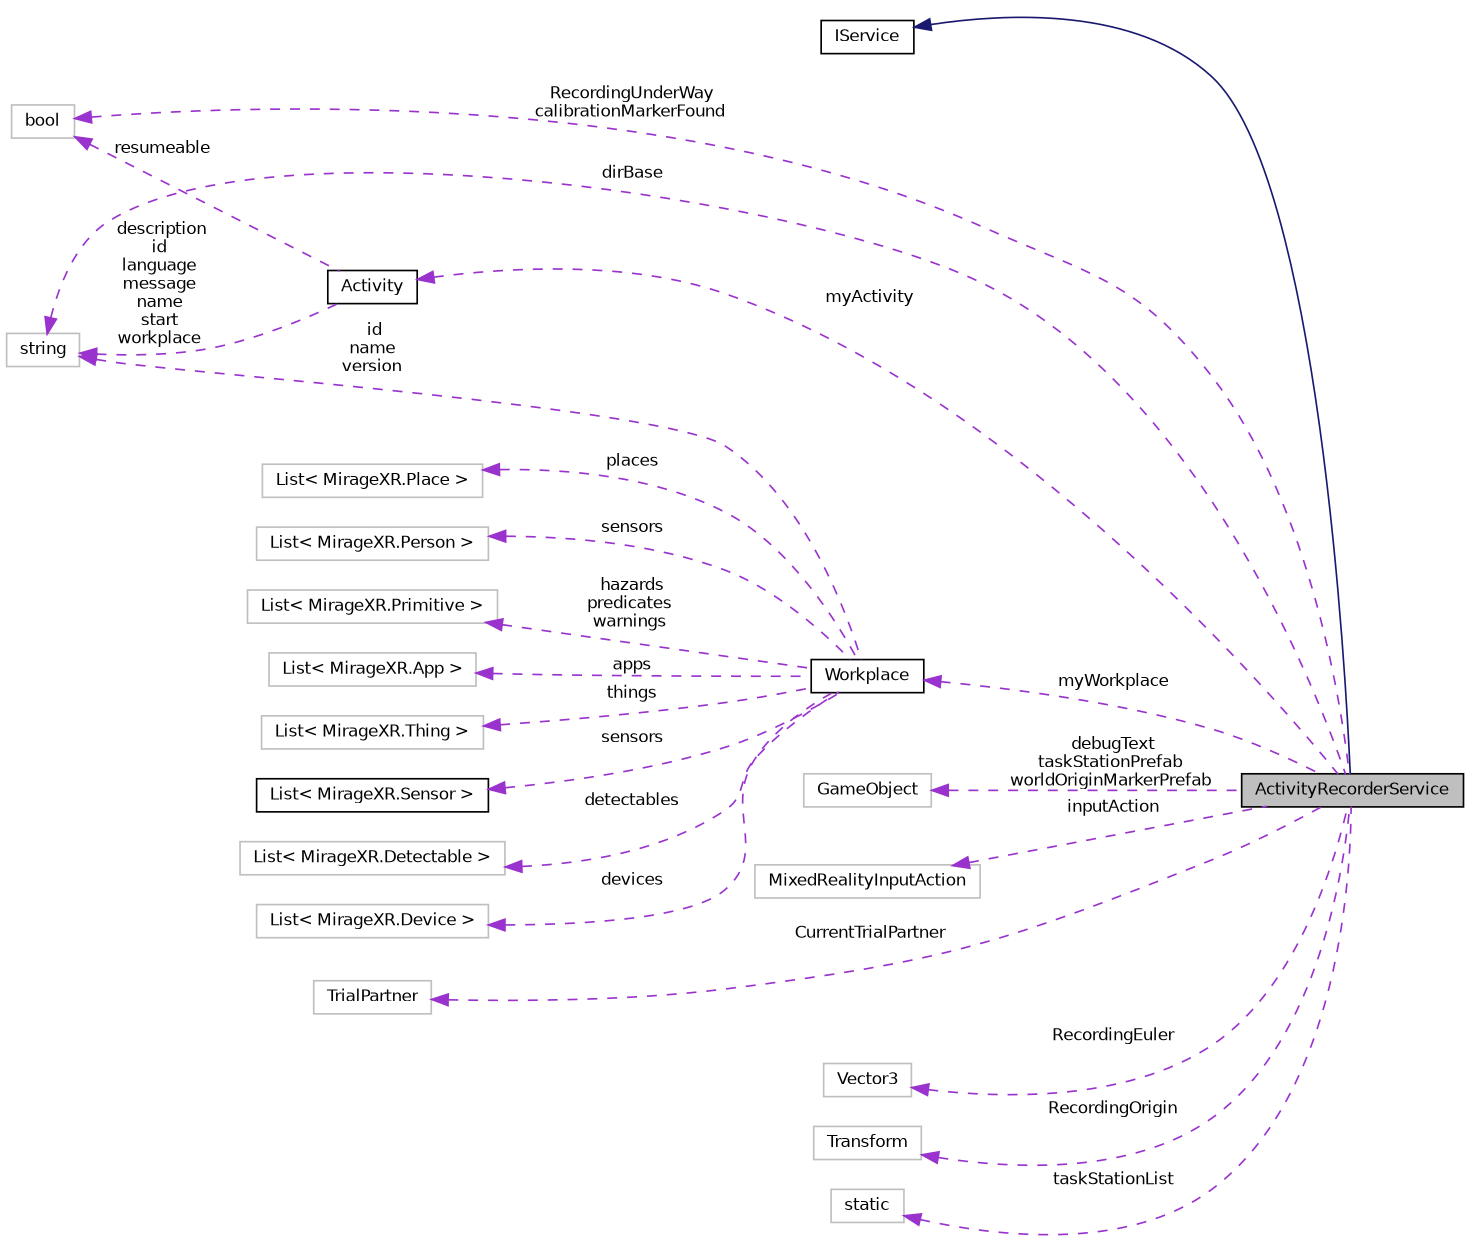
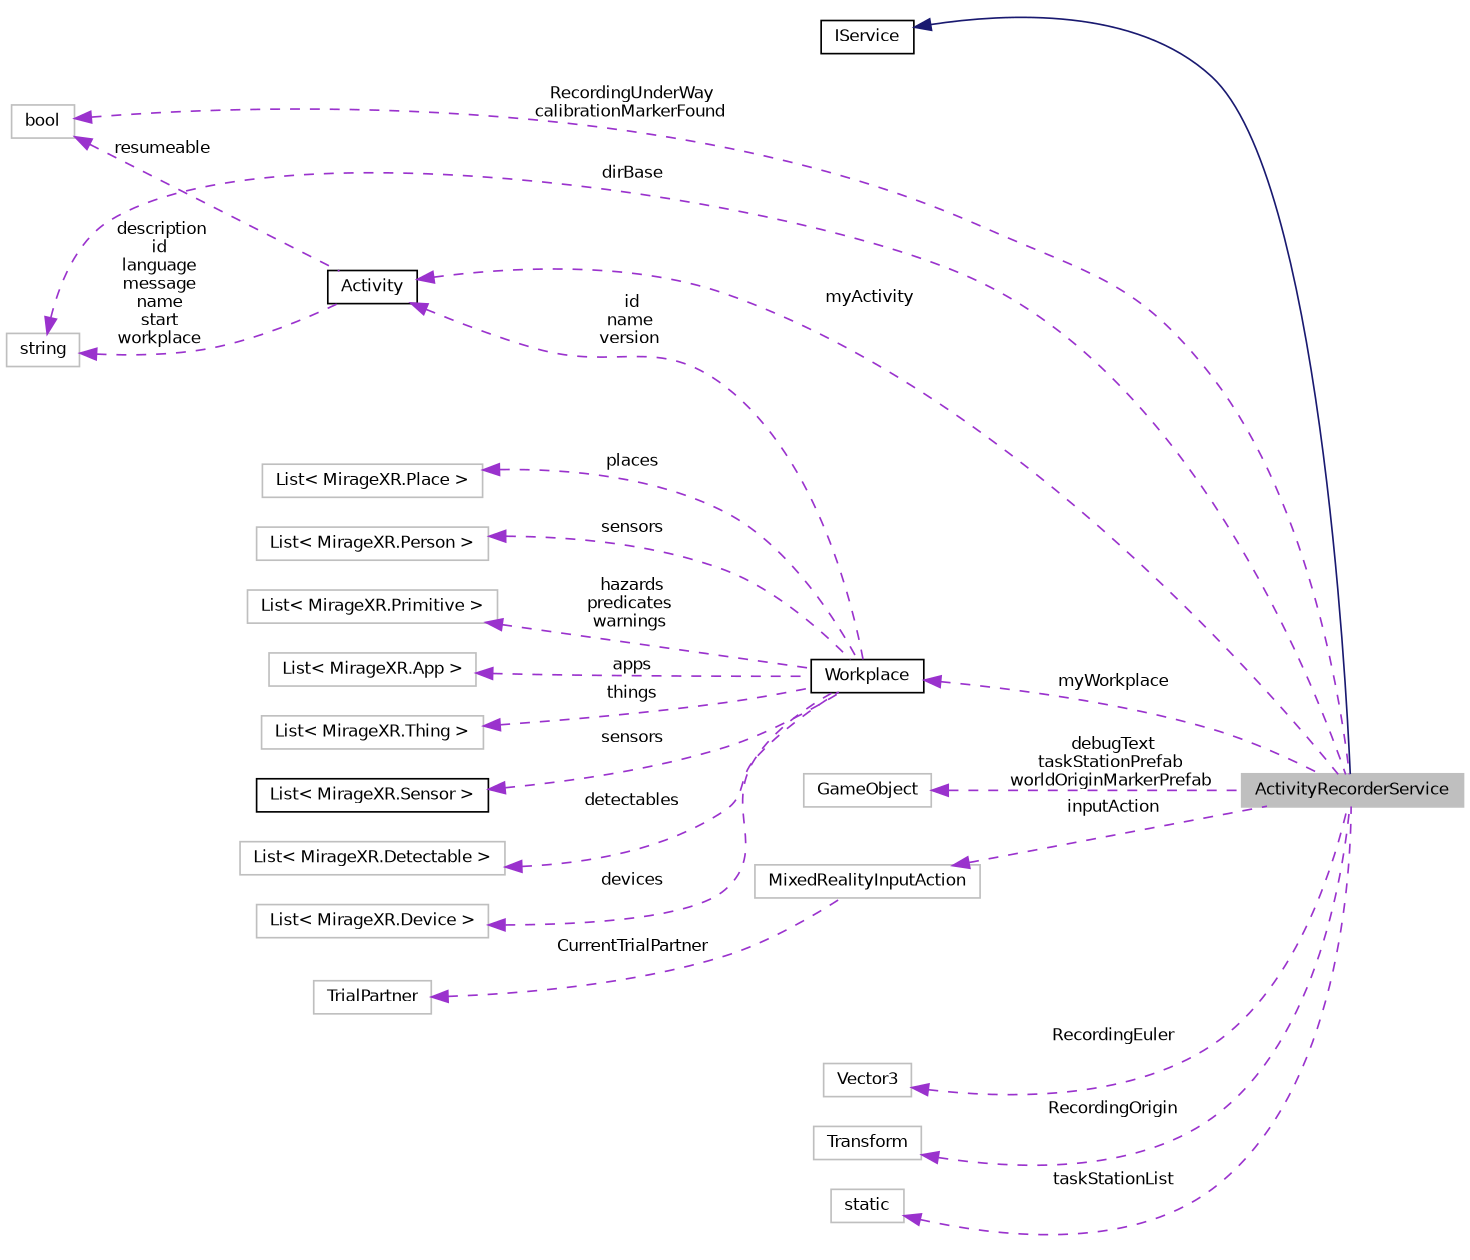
(541, 408) -> (725, 386)
(1353, 790) -> (1353, 790)
(899, 962) -> (653, 974)
